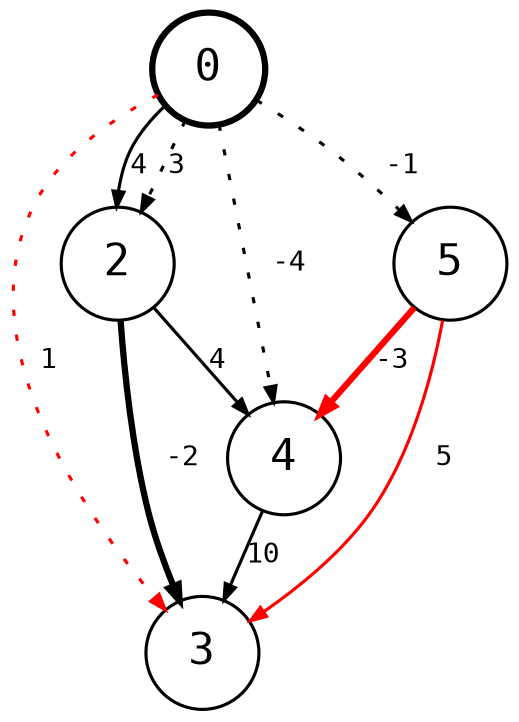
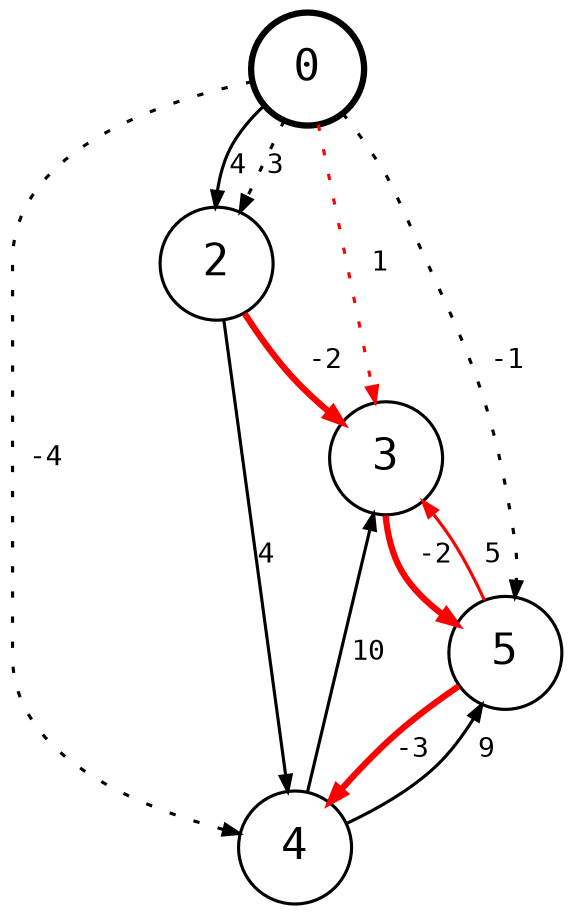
(137, 456) -> (283, 366)
none -> (402, 572)
none -> (419, 781)
